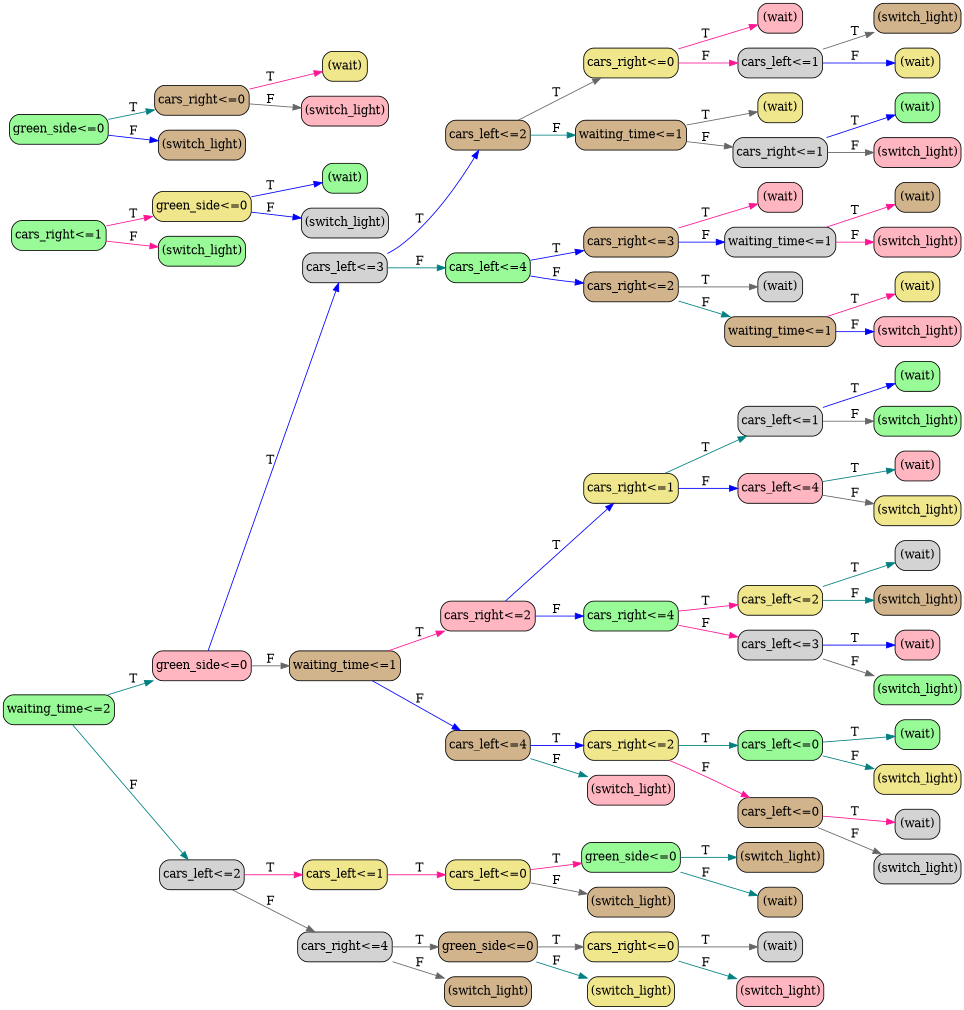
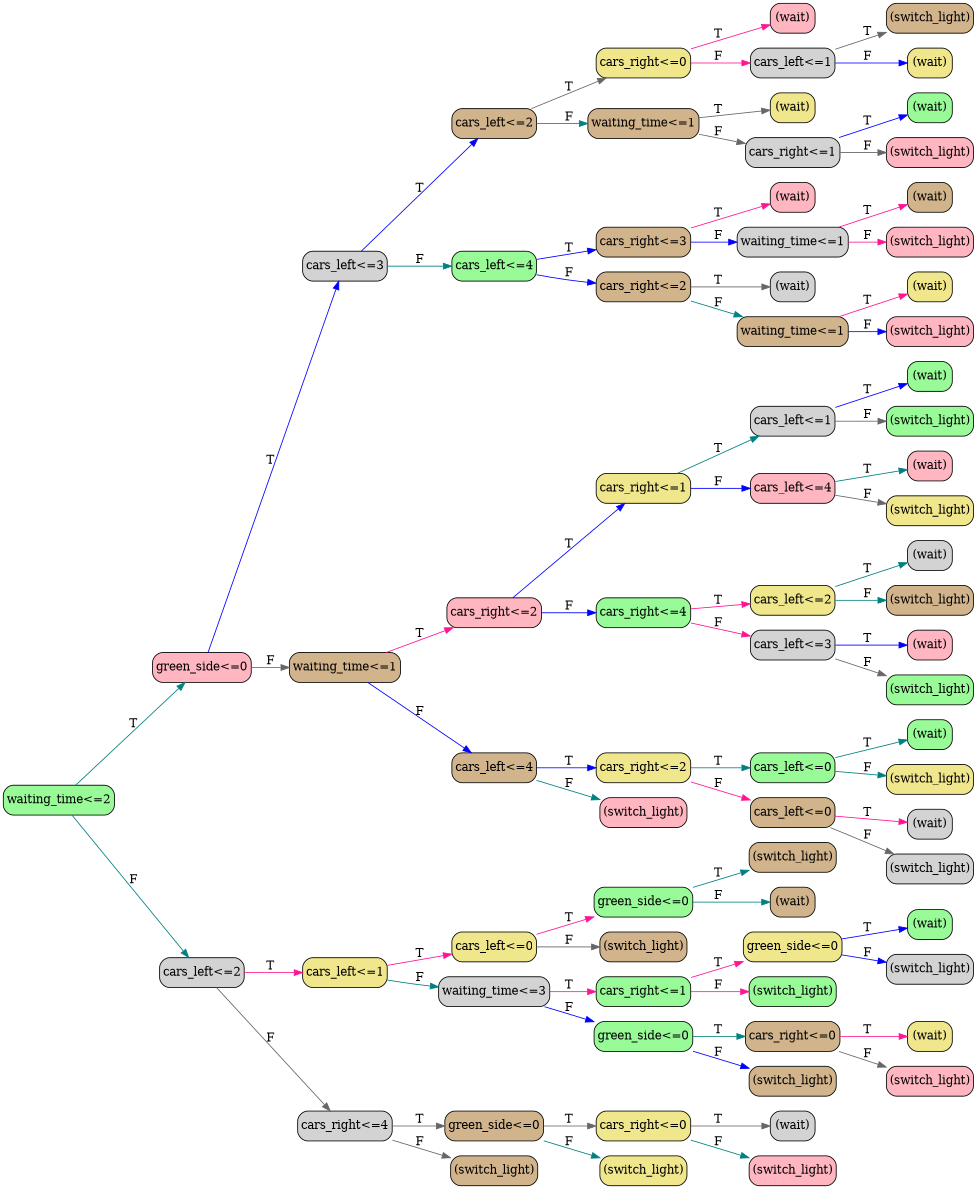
none -> (494, 992)
